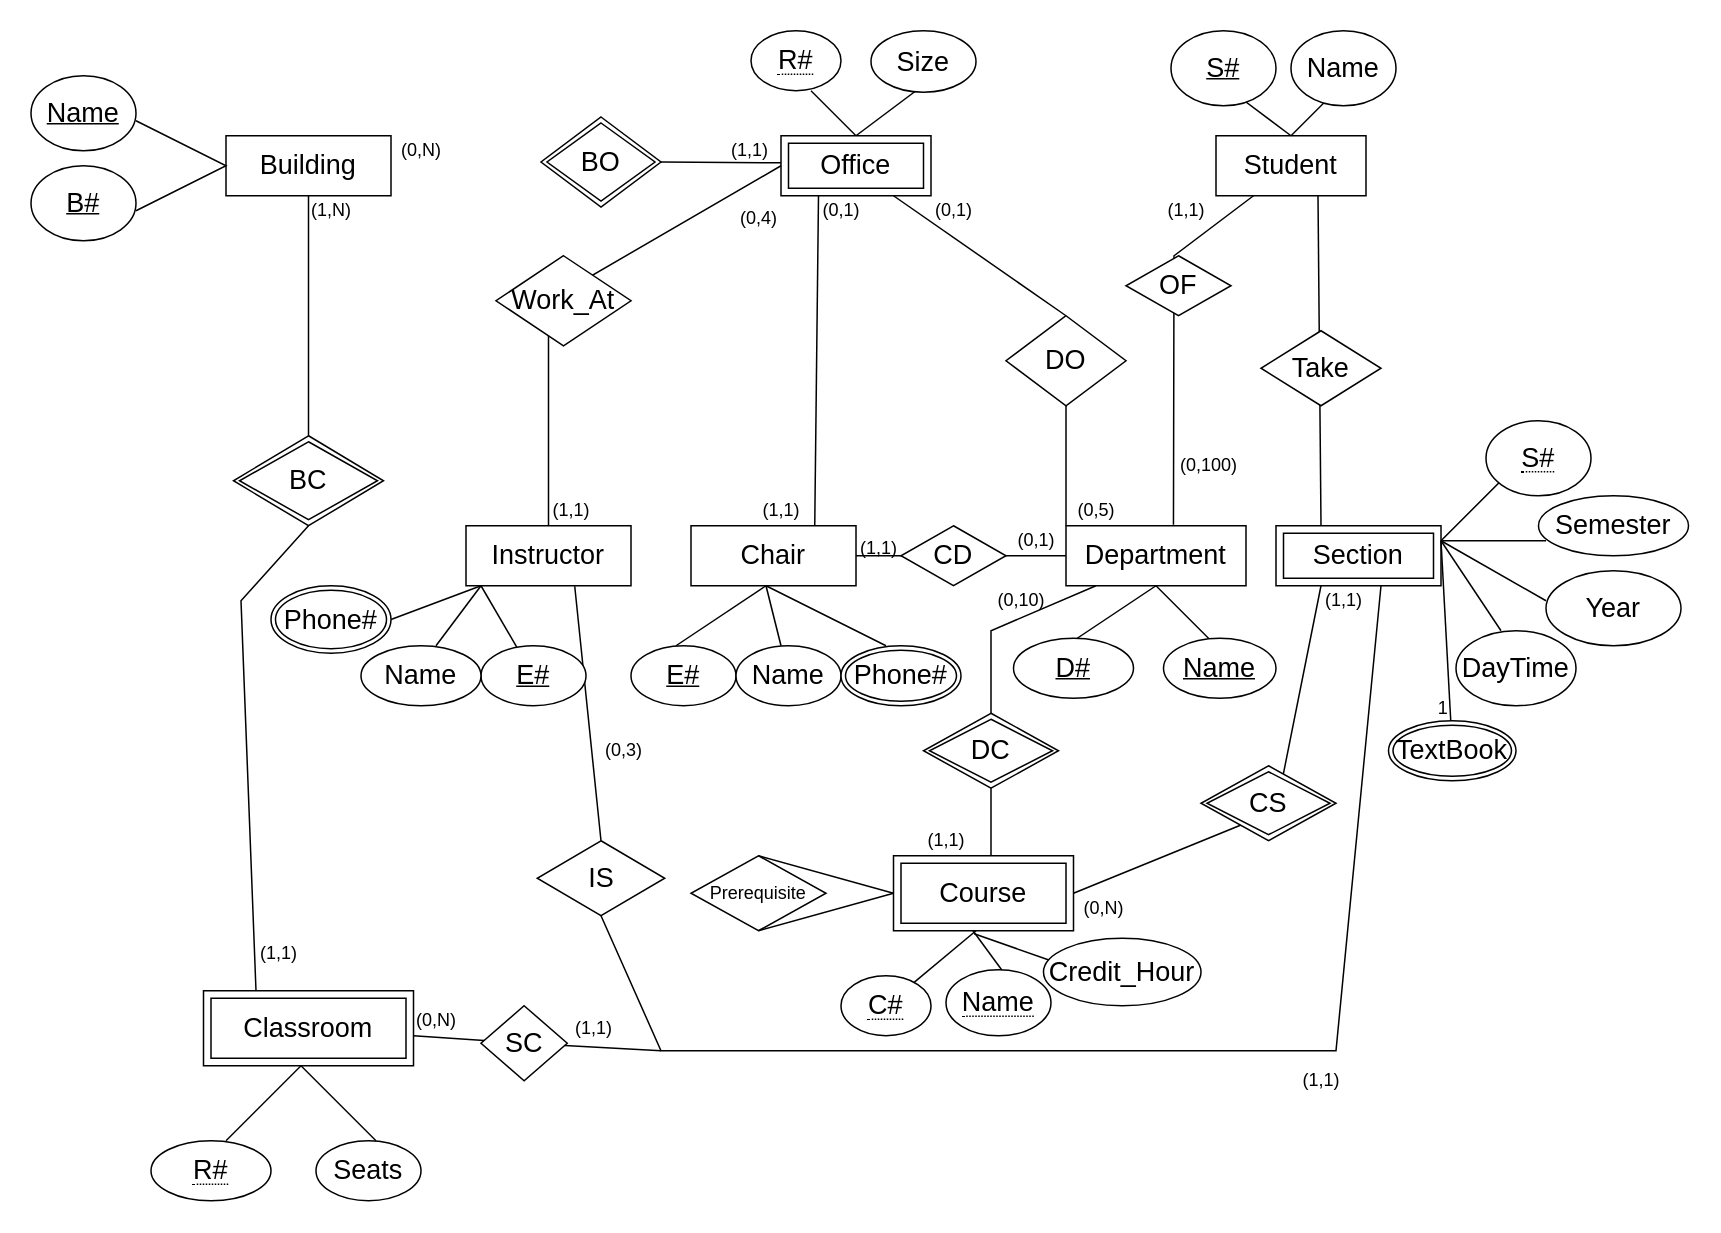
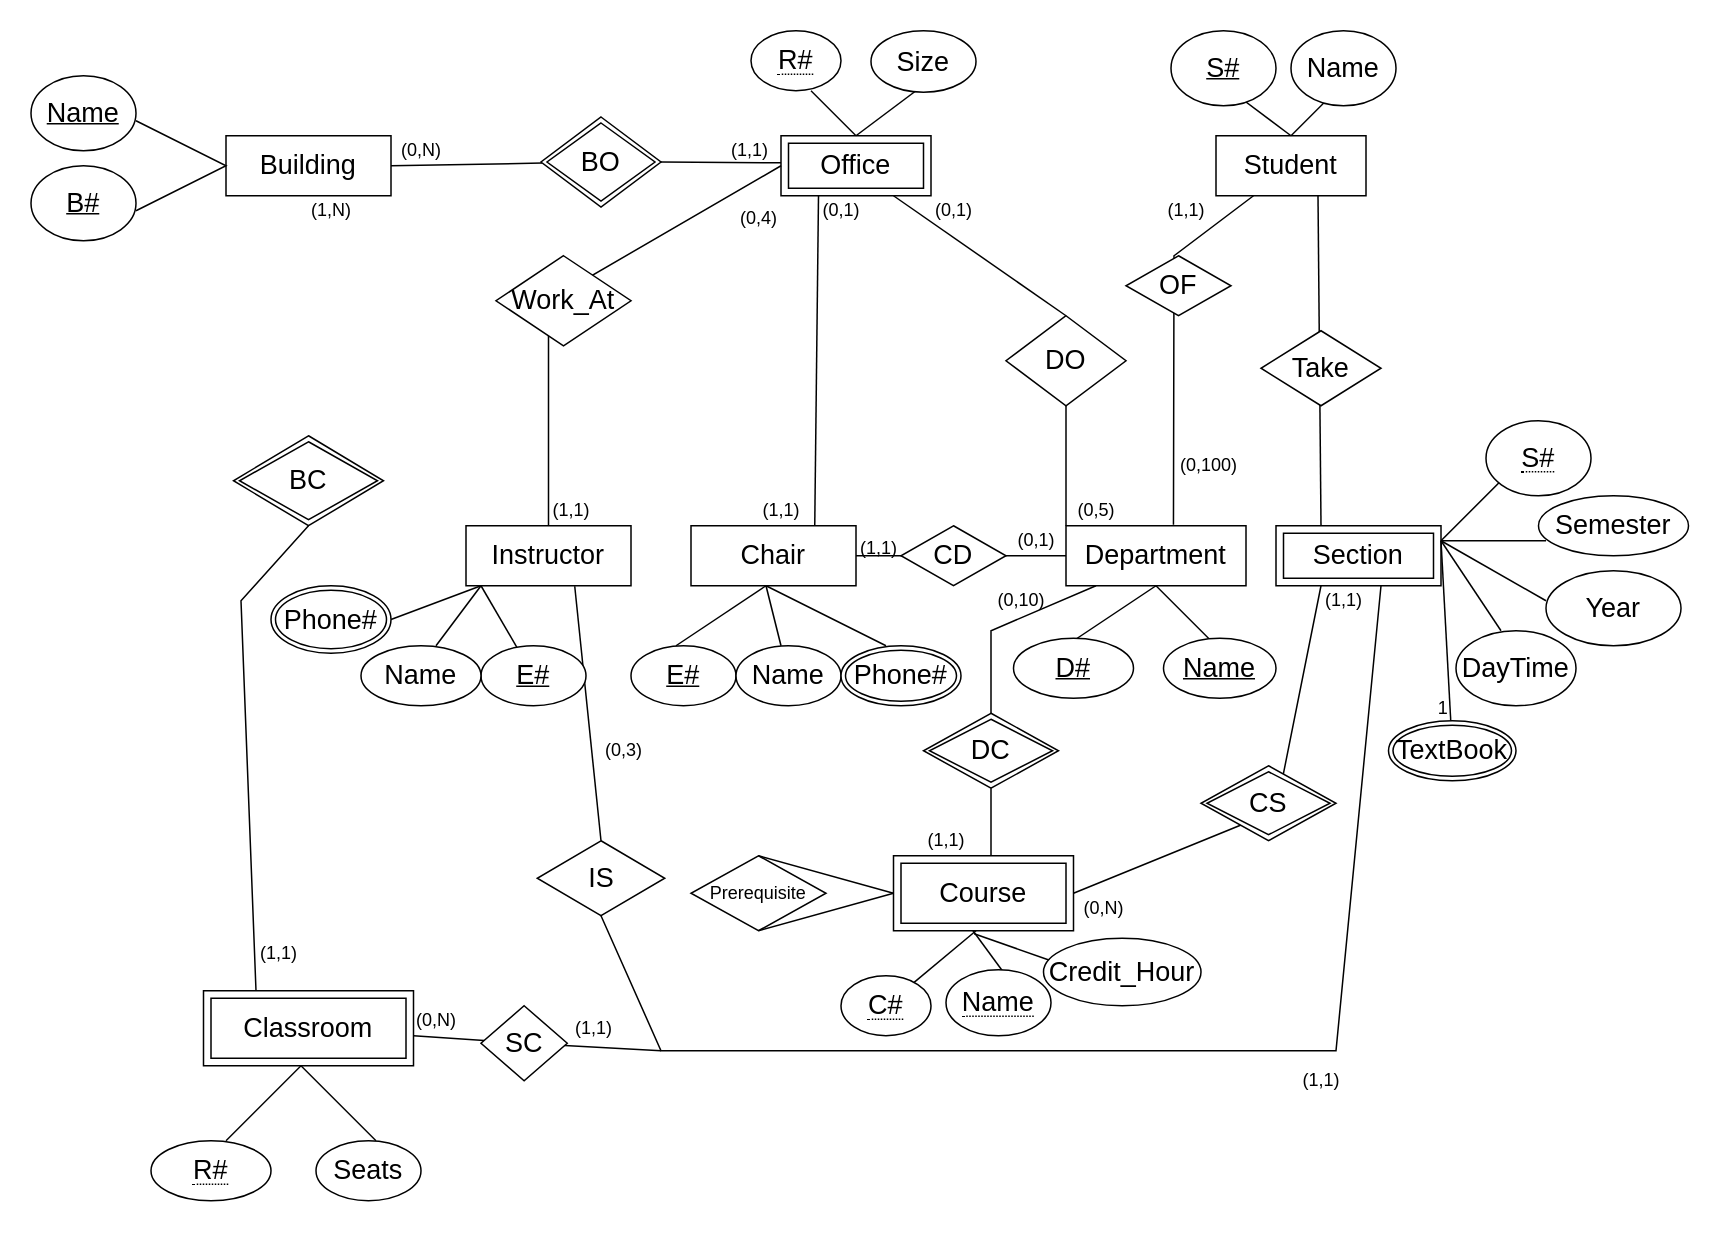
none -> (466, 164)
(308, 316) -> none
